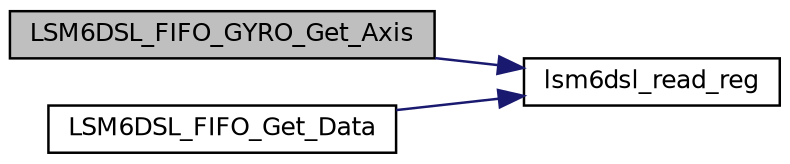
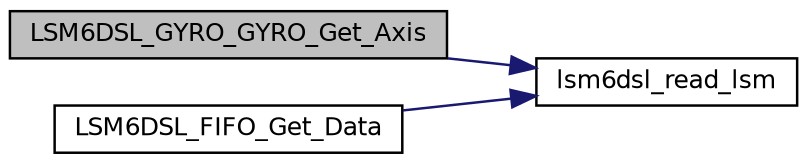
(222, 35) -> (228, 35)
(652, 82) -> (667, 82)
